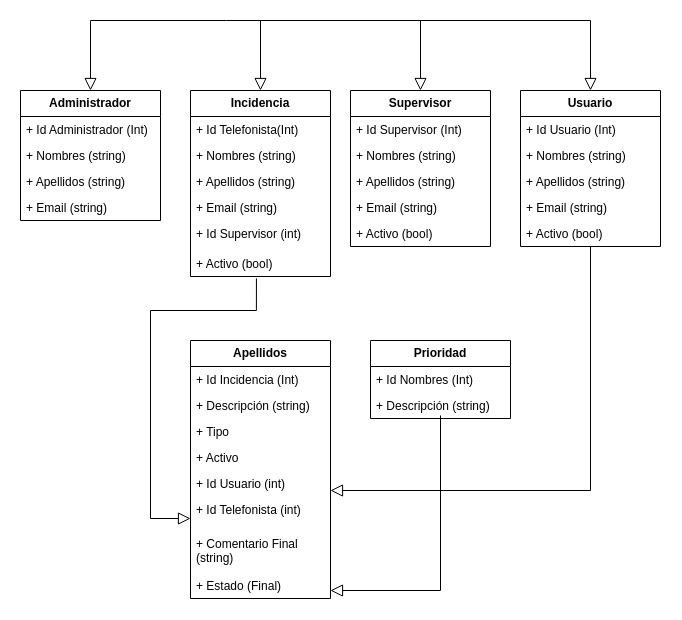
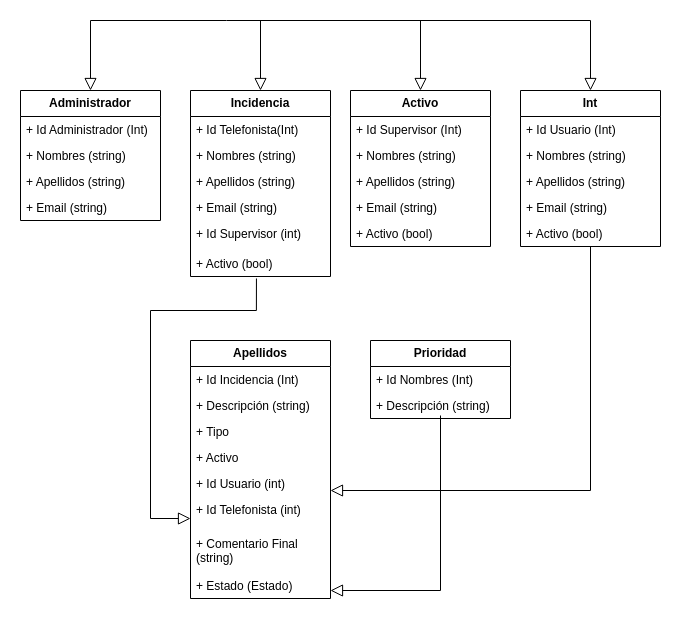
(421, 104) -> (421, 104)
(591, 104) -> (591, 104)
(244, 587) -> (251, 587)
